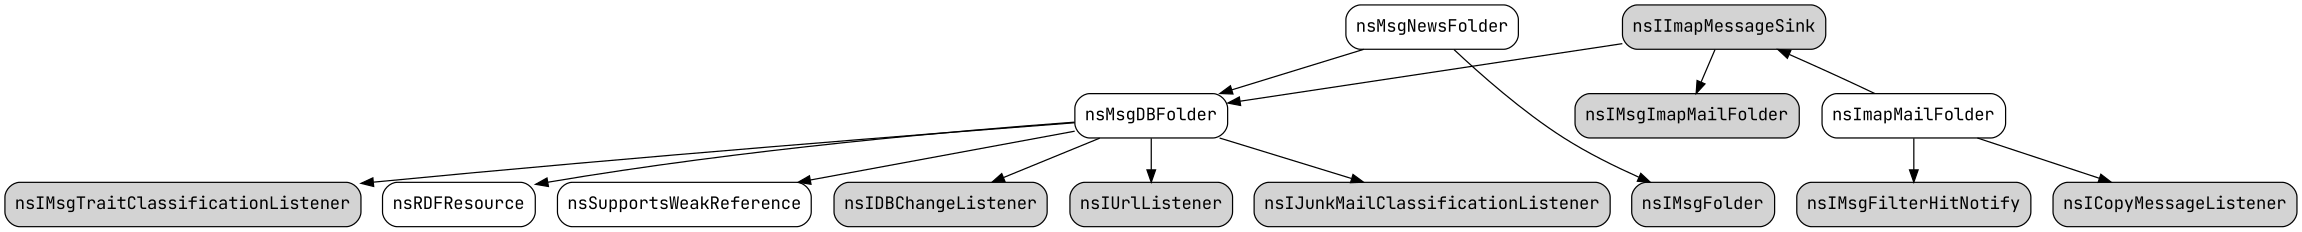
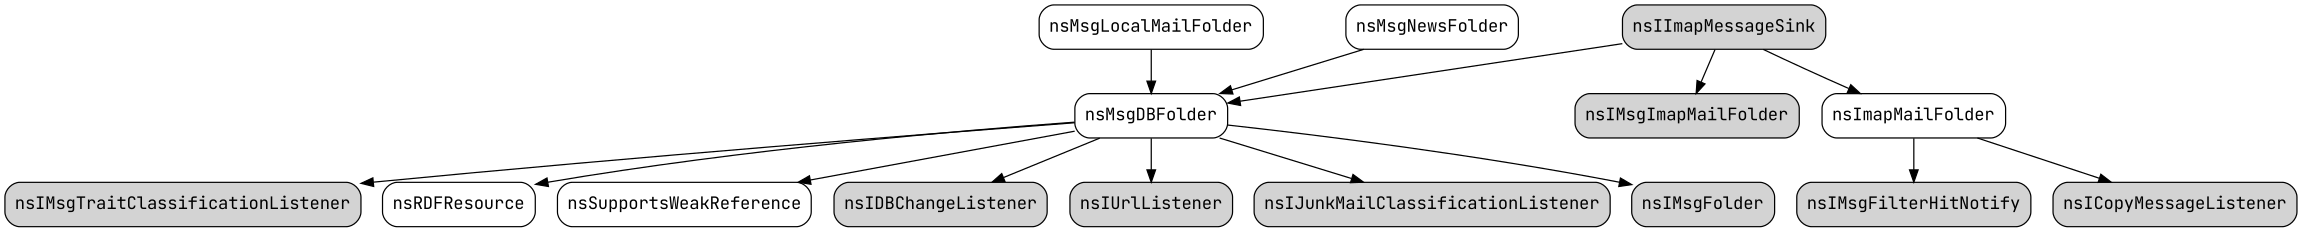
none -> (1151, 27)
(1832, 74) -> (1806, 69)
(1541, 122) -> (1424, 150)
